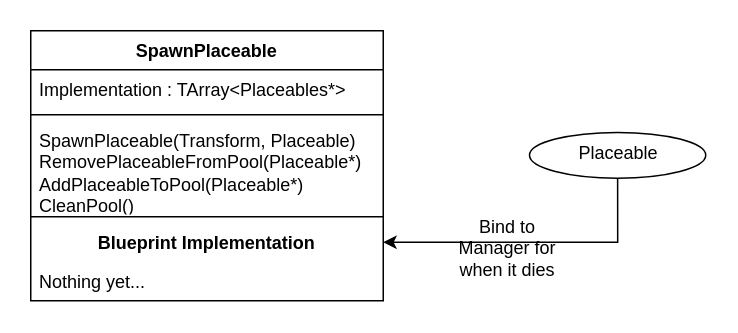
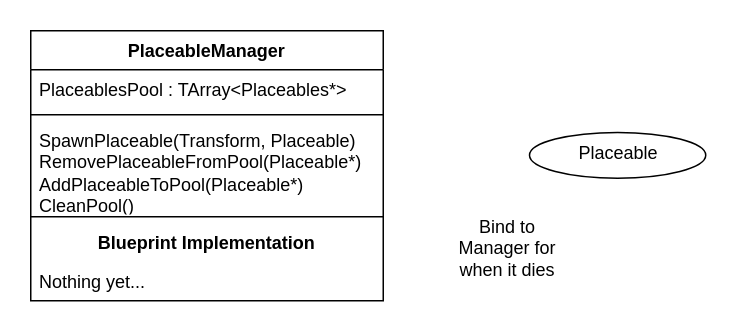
(207, 52) -> (207, 52)
(205, 91) -> (202, 91)
(537, 242) -> none
